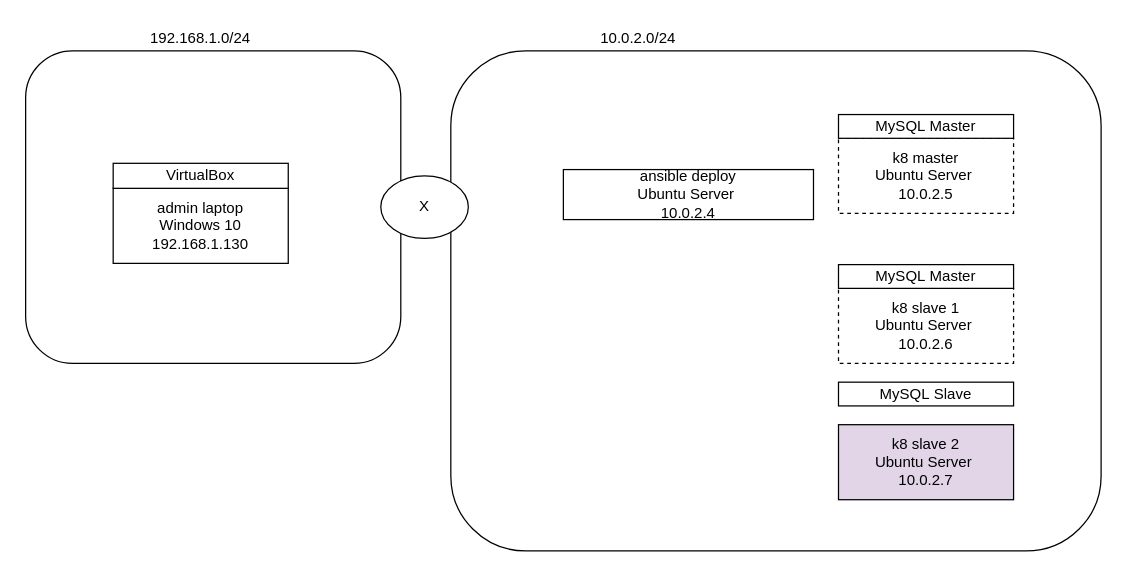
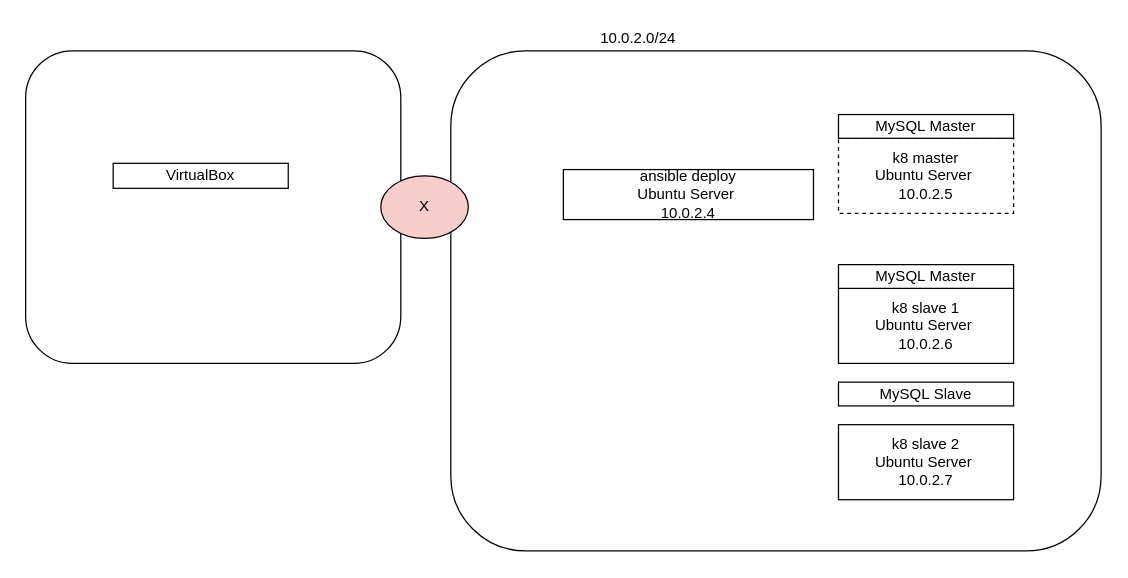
(201, 38) -> none
(424, 207) -> (424, 207)
(201, 226) -> none
(926, 326) -> (926, 326)
(926, 462) -> (926, 462)
